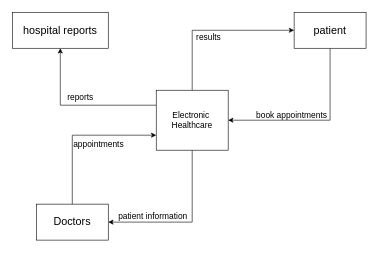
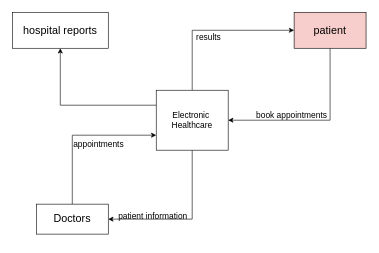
(330, 30) -> (330, 30)
(84, 96) -> none
(72, 222) -> (72, 219)
